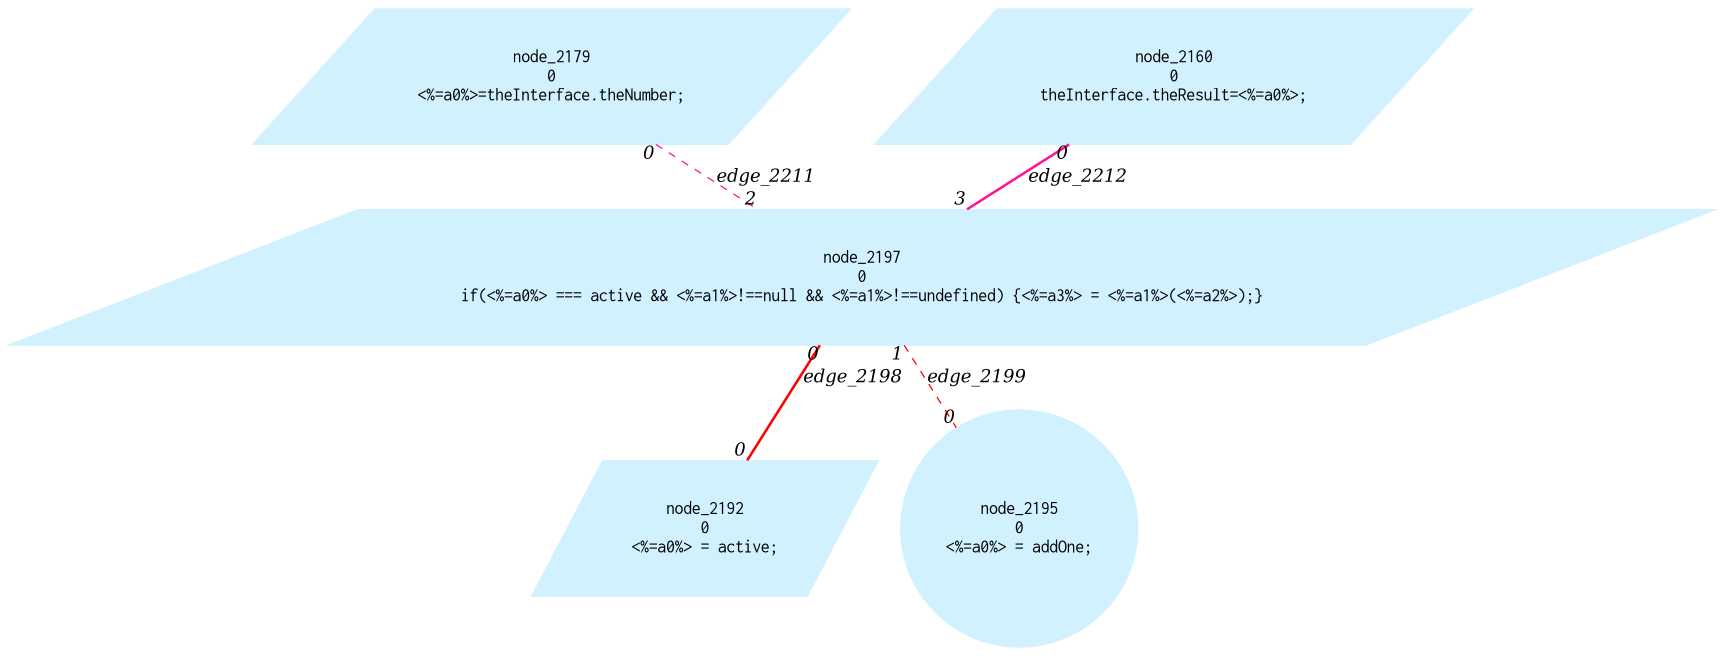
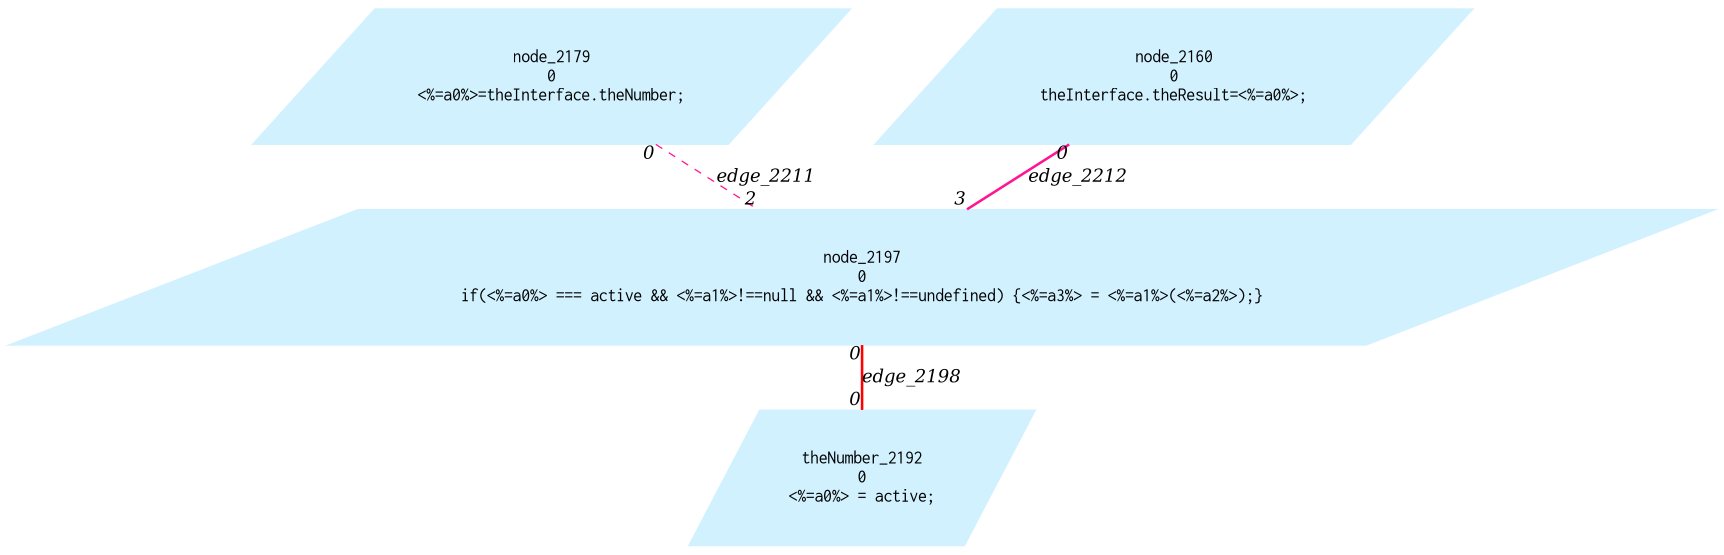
(705, 529) -> (862, 478)
(1019, 529) -> none
